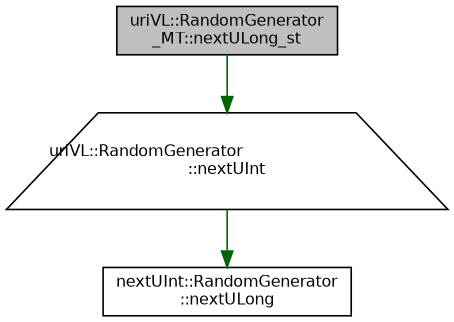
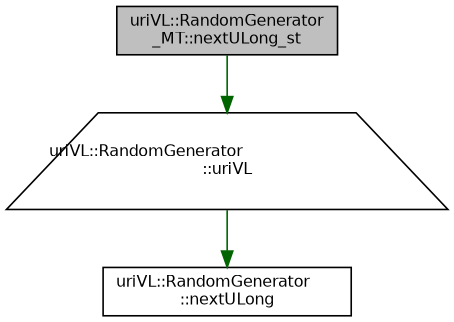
(227, 161) -> (227, 161)
(227, 292) -> (227, 292)
